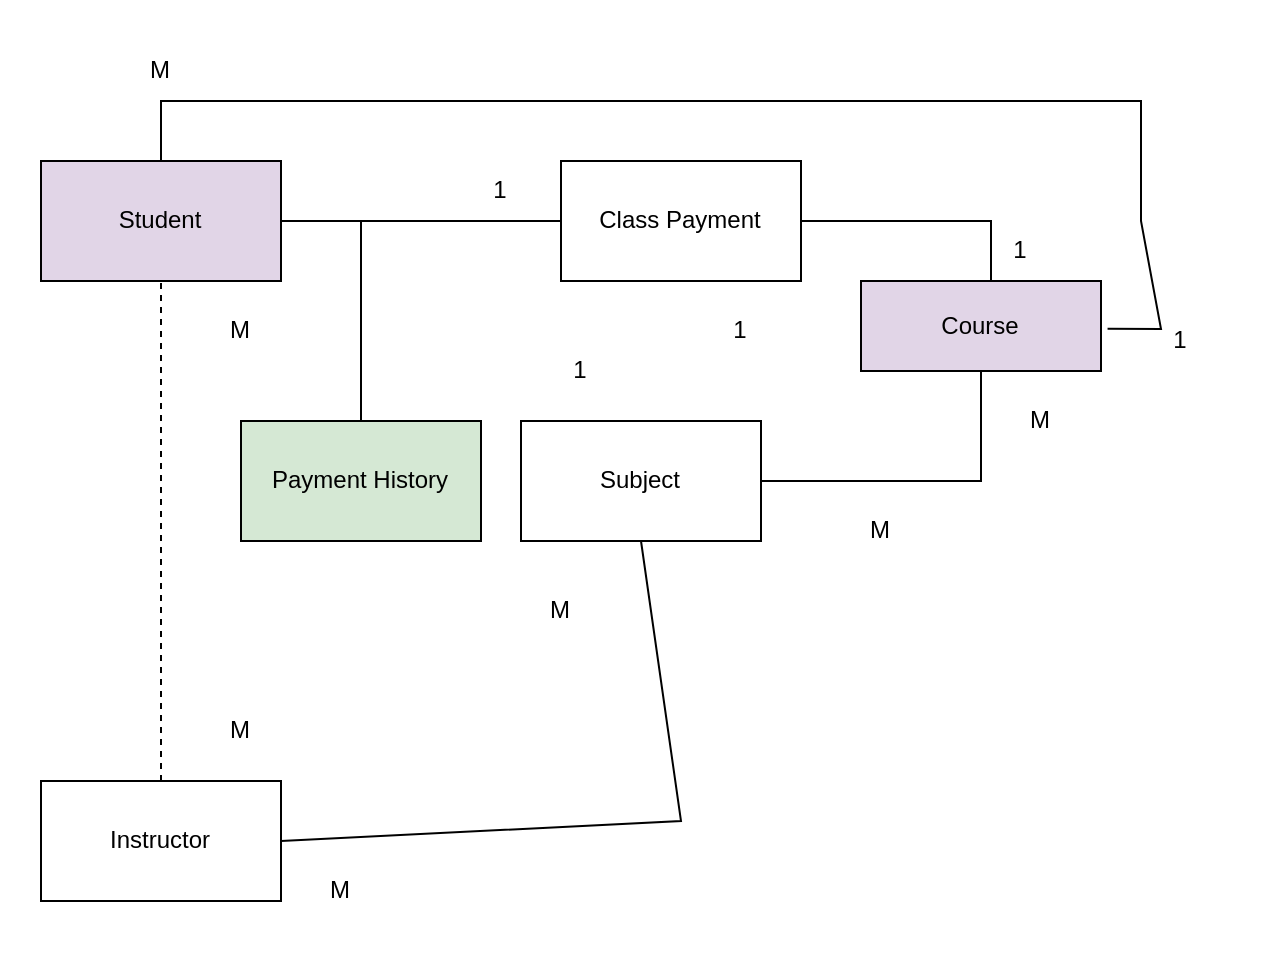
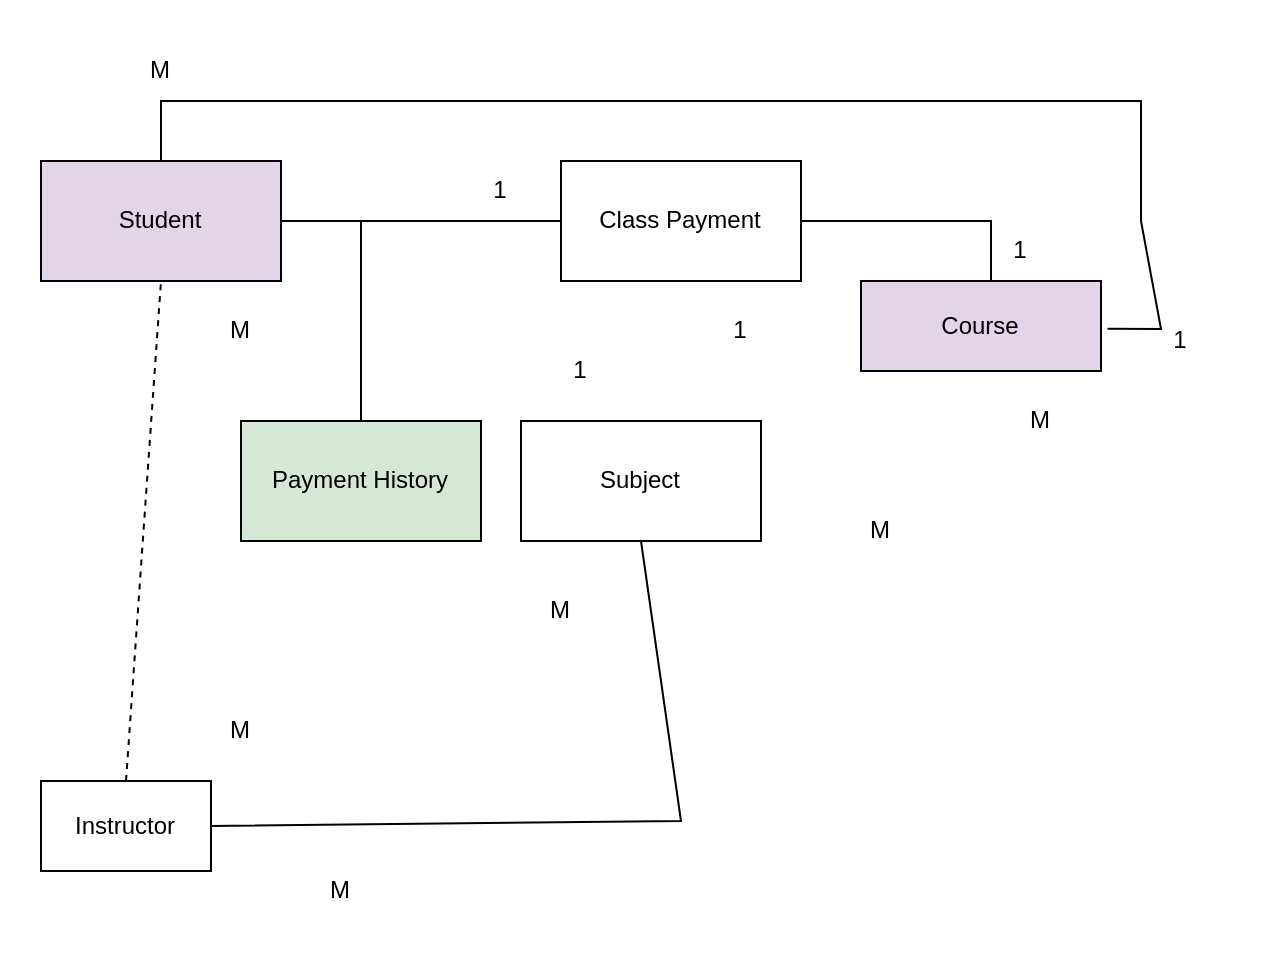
(926, 481) -> none
(161, 841) -> (126, 826)
